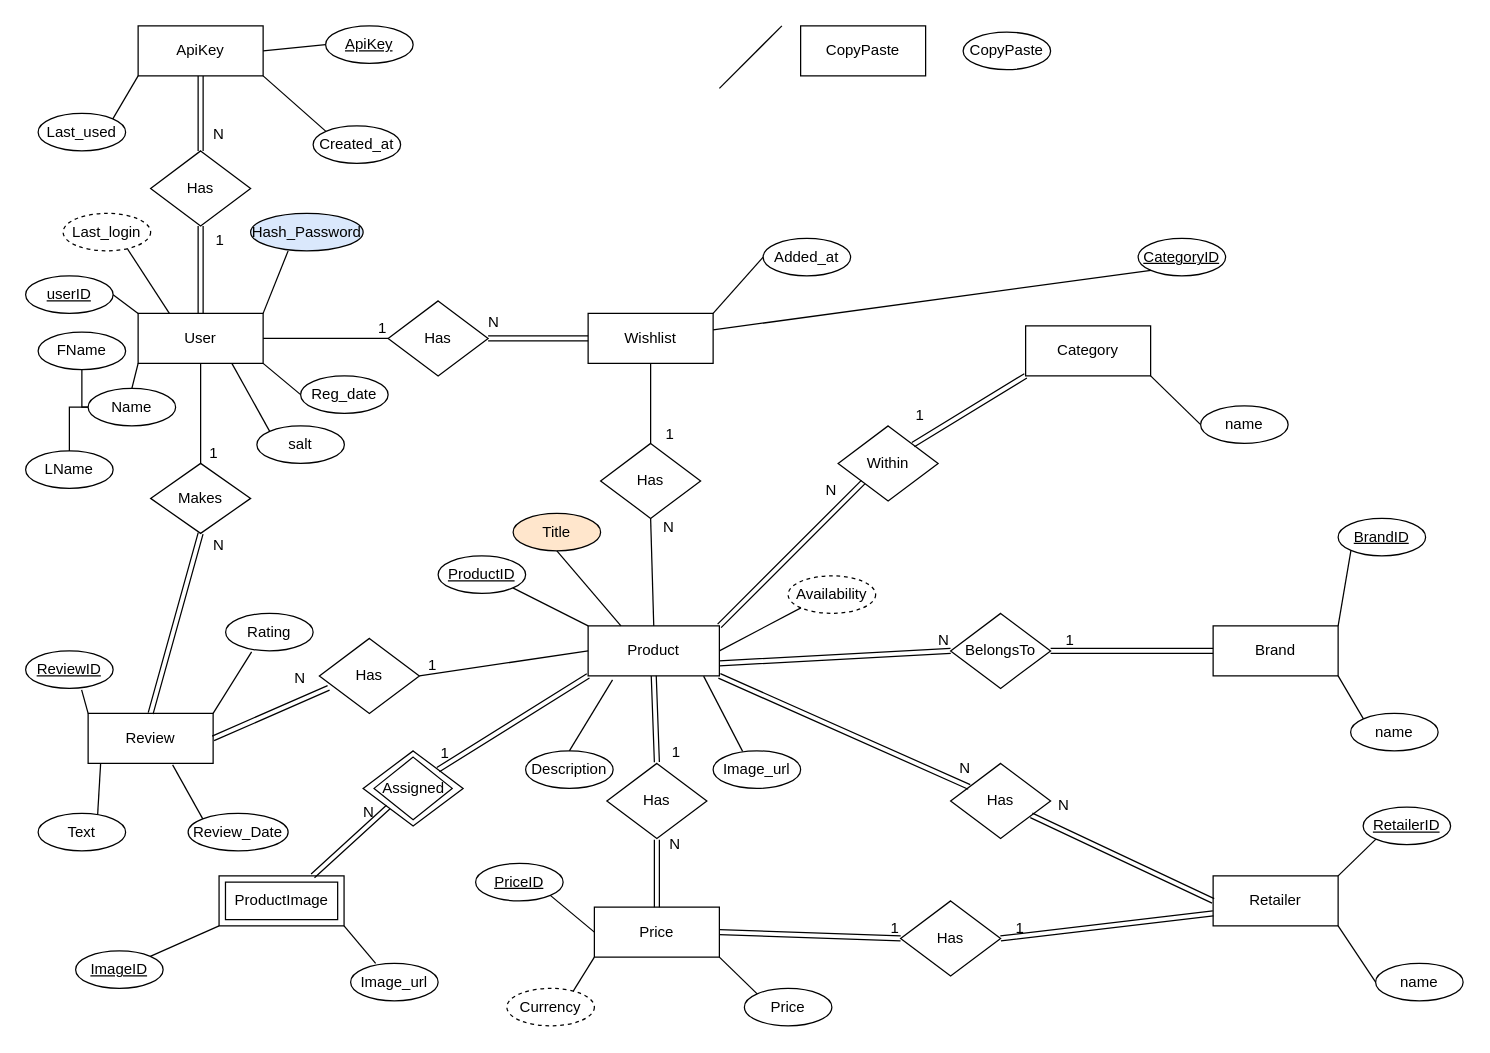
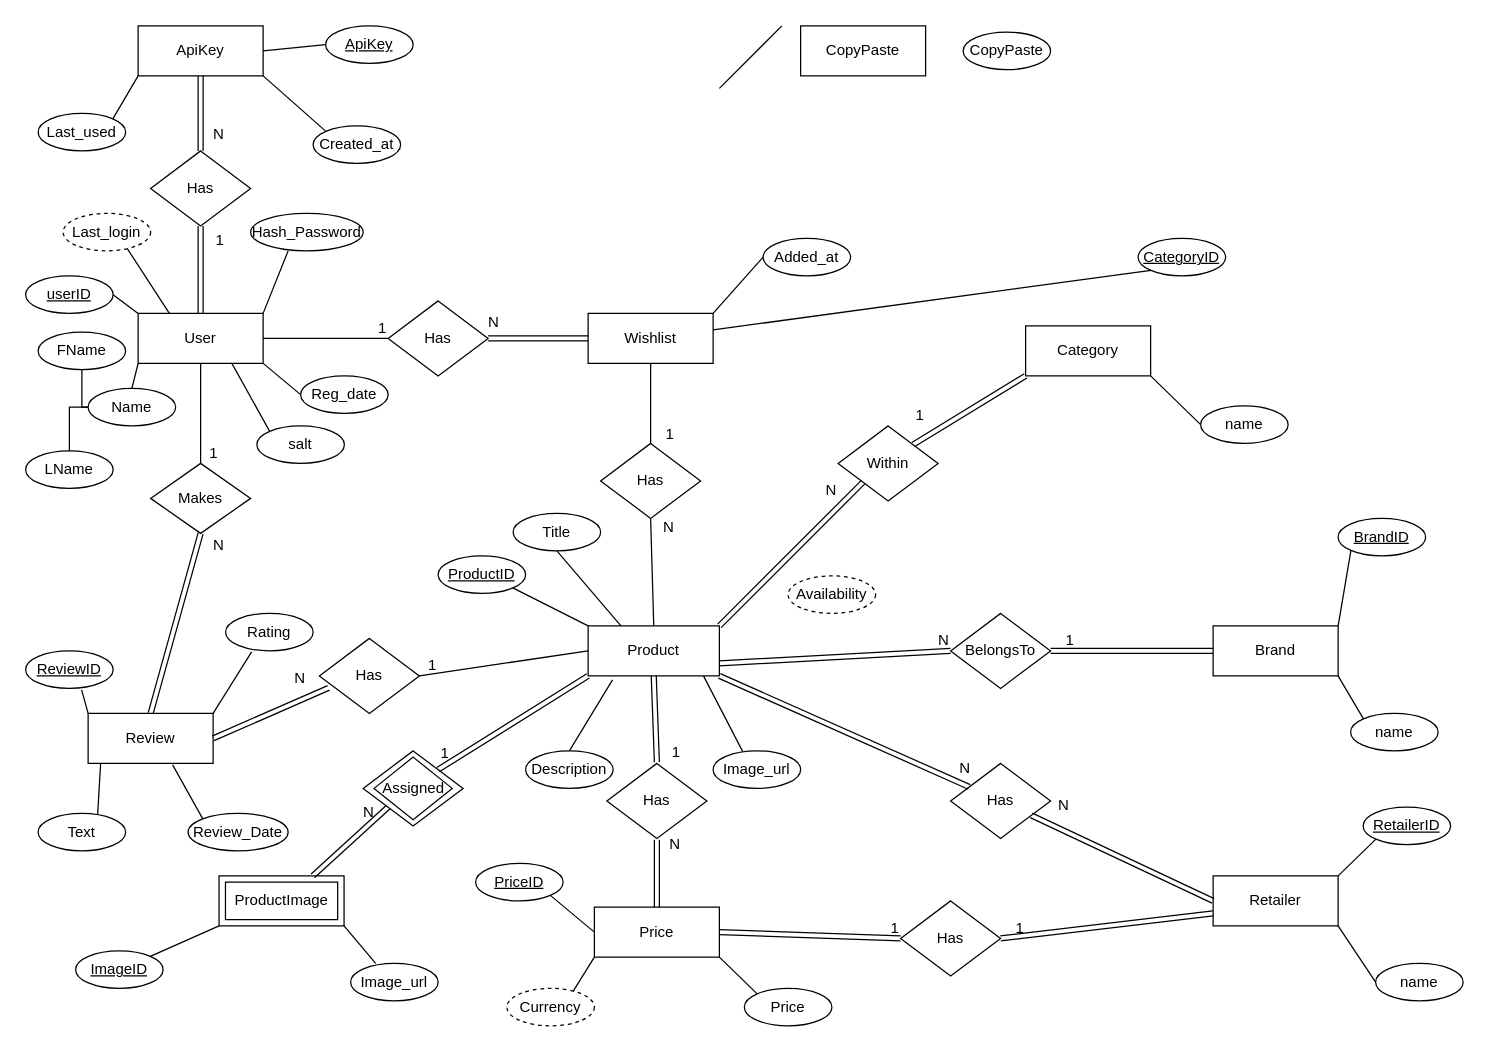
(307, 232) -> (307, 232)
(557, 532) -> (557, 532)
(760, 629) -> none
